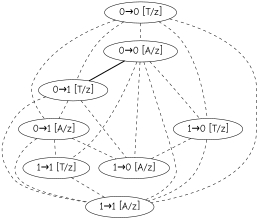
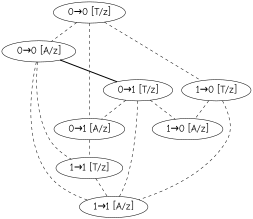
(95, 46) -> none
(175, 90) -> none
(137, 110) -> none
(257, 119) -> none
(94, 149) -> none
(21, 181) -> none
